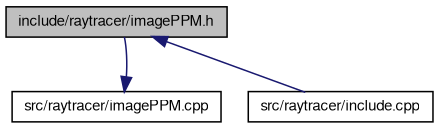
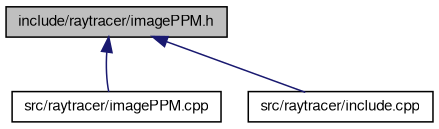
(127, 57) -> (107, 72)
